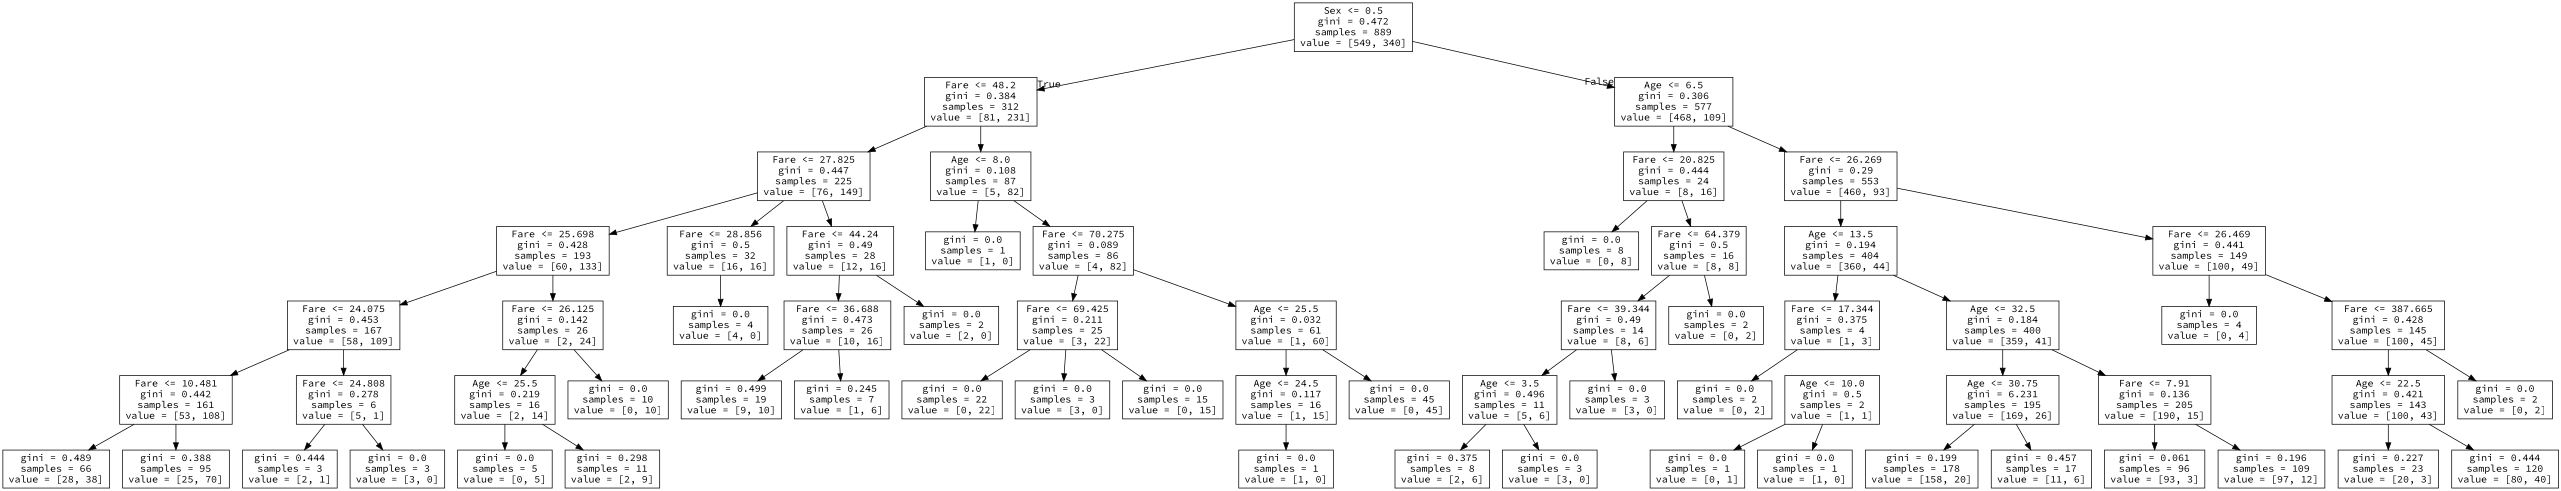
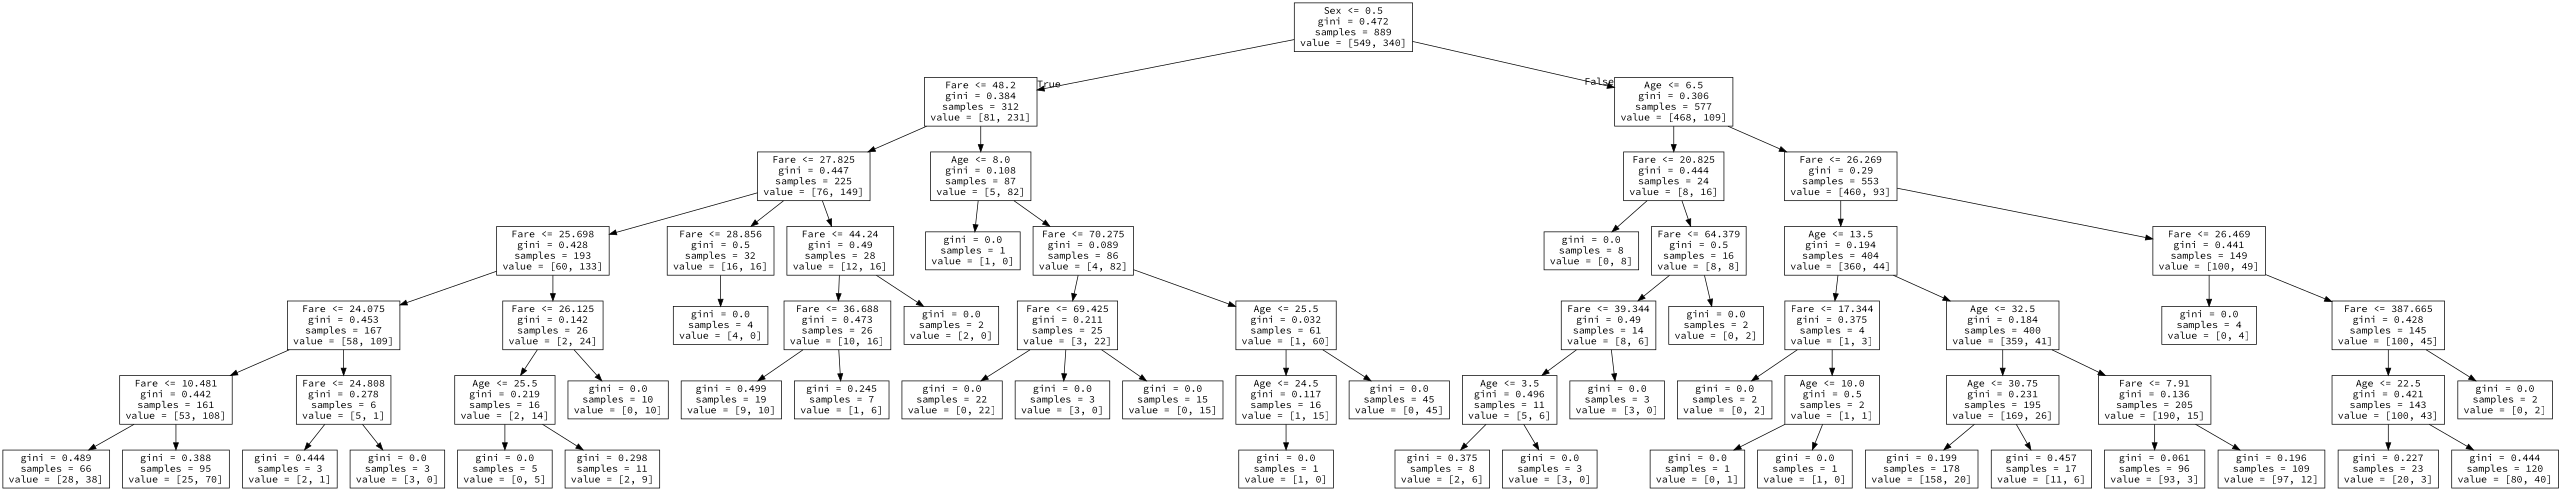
none -> (1832, 359)
(2003, 400) -> (2003, 400)
